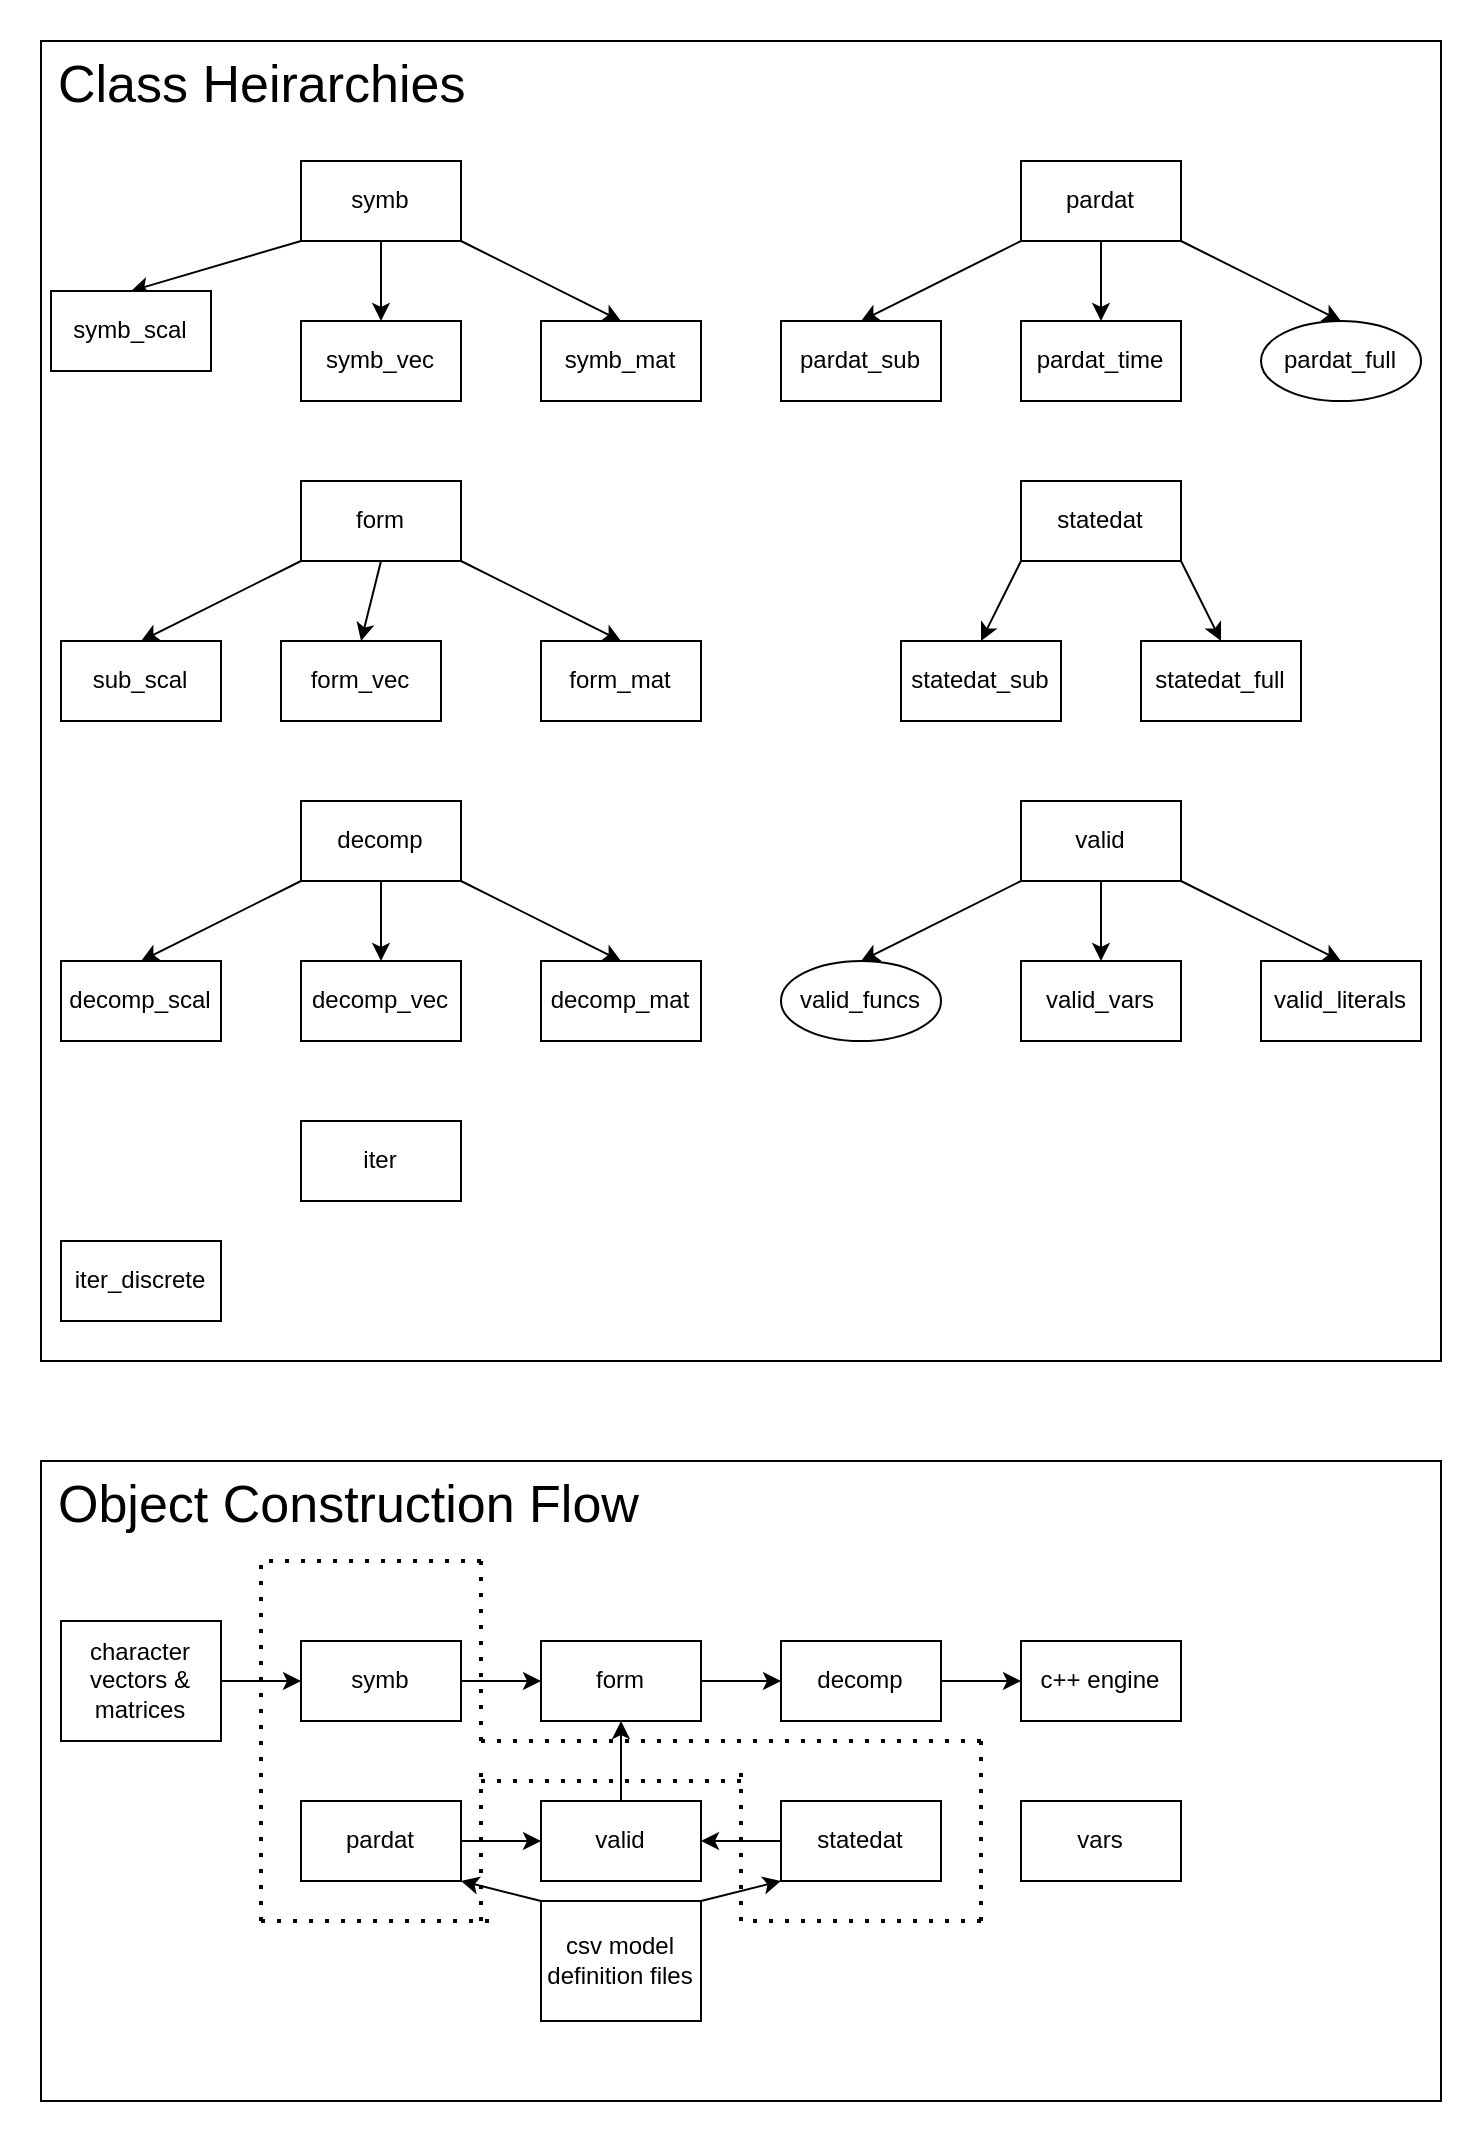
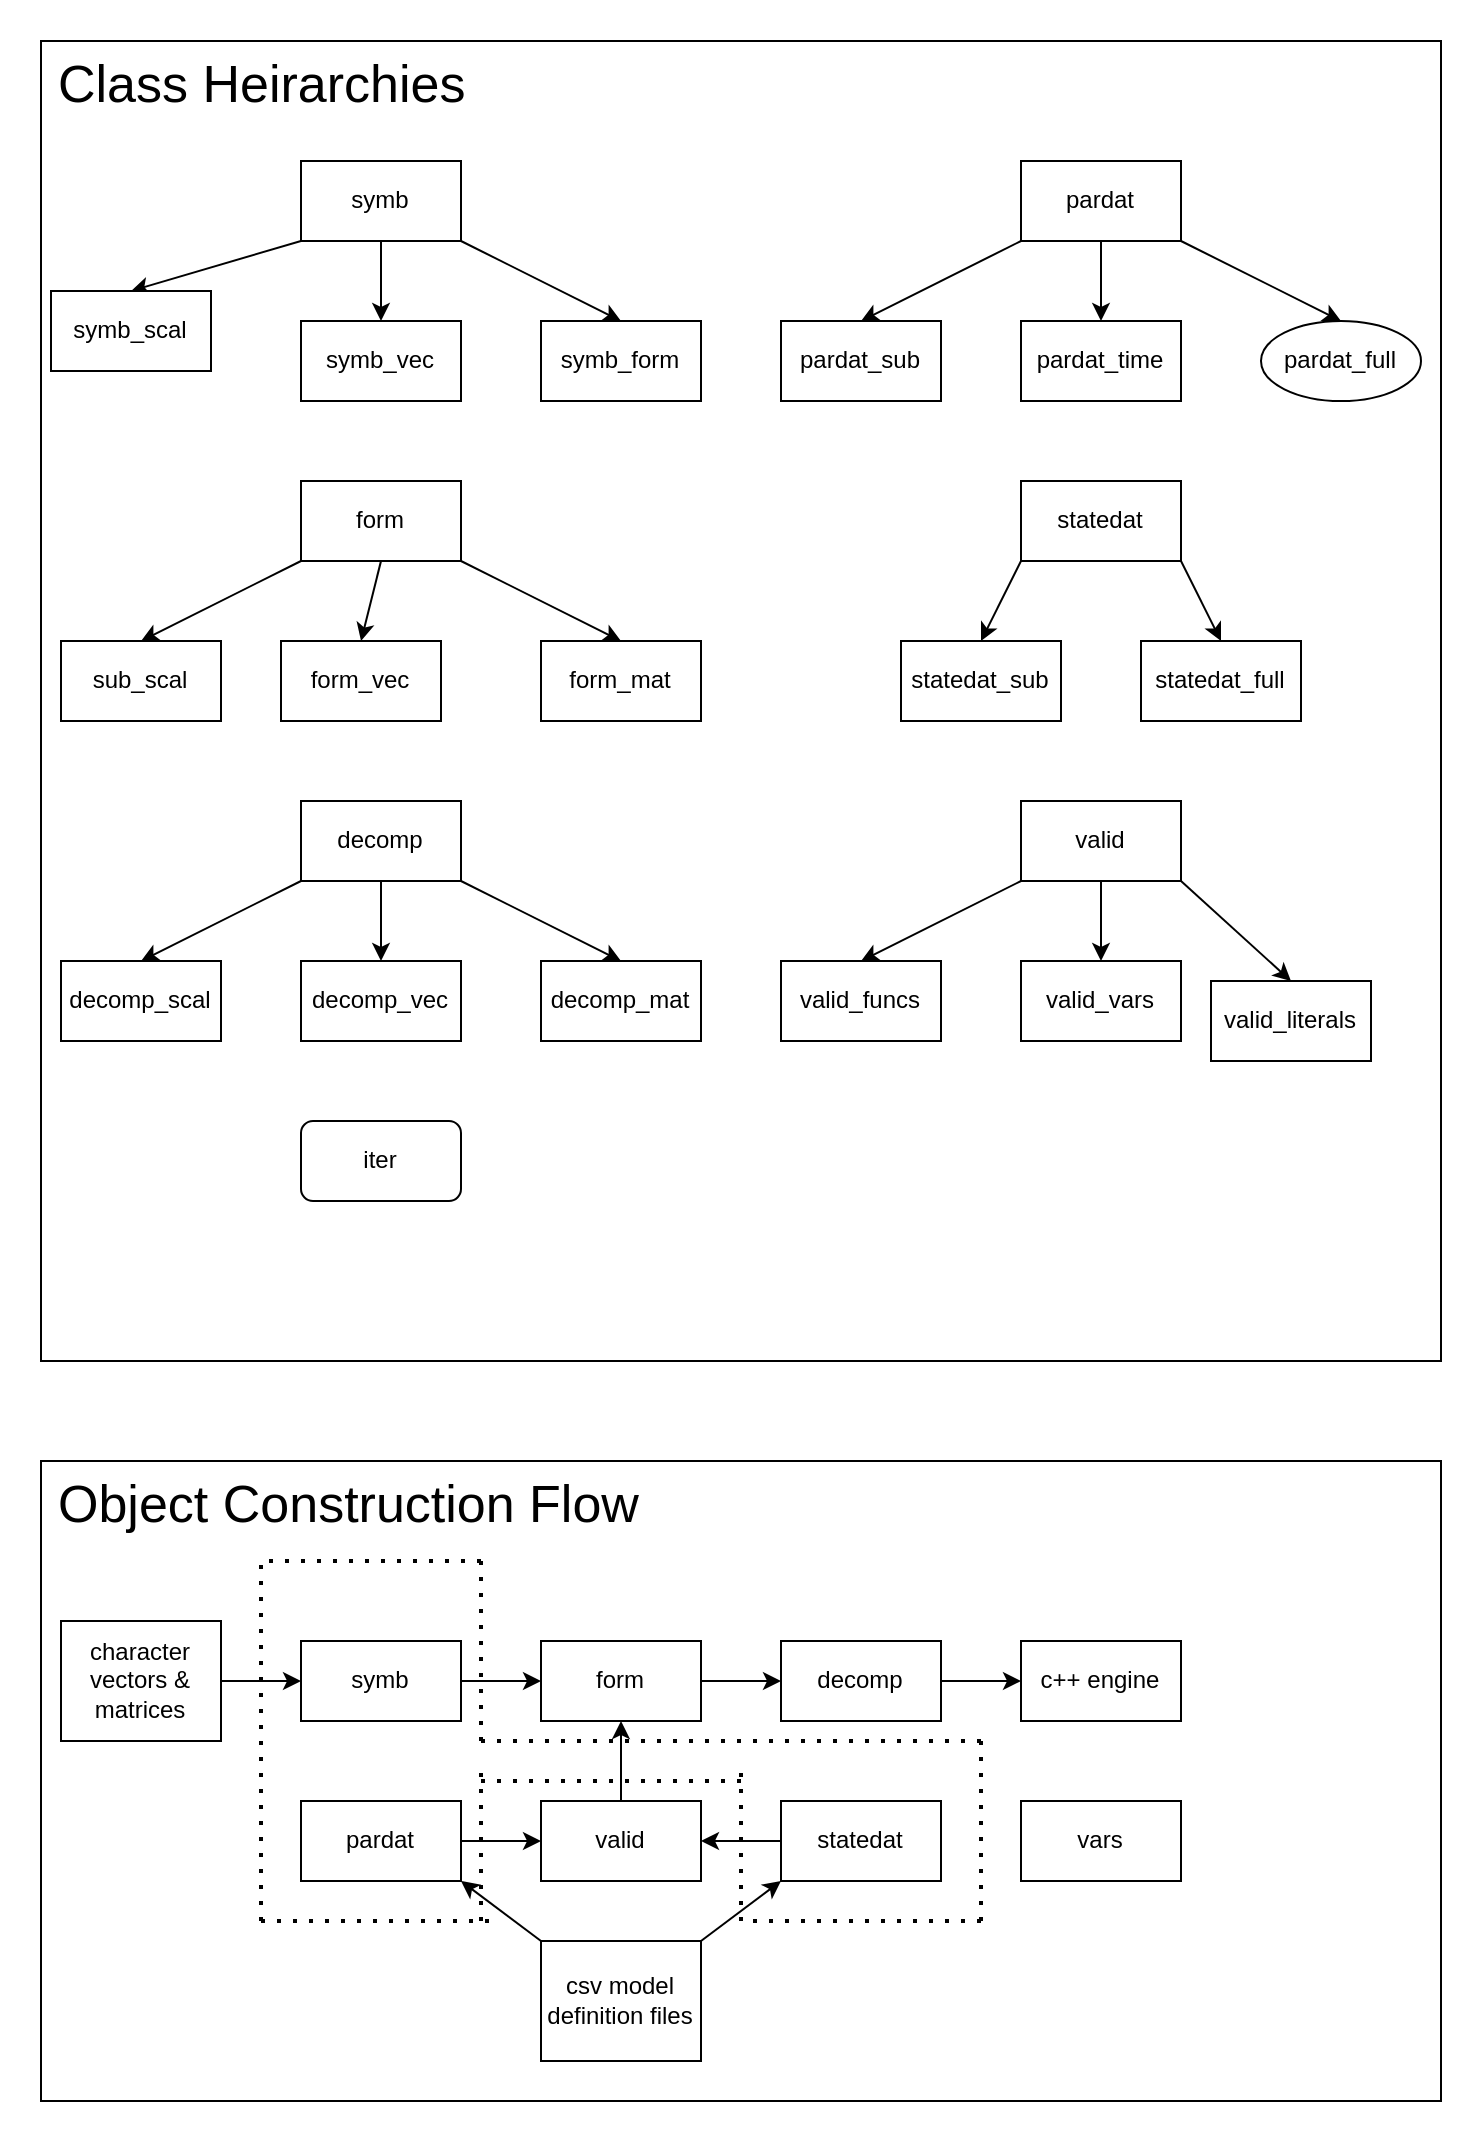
(621, 361) -> (621, 361)
(861, 1001) -> (861, 1001)
(1341, 1001) -> (1291, 1021)
(381, 1161) -> (381, 1161)
(141, 1281) -> none
(621, 1961) -> (621, 2001)
